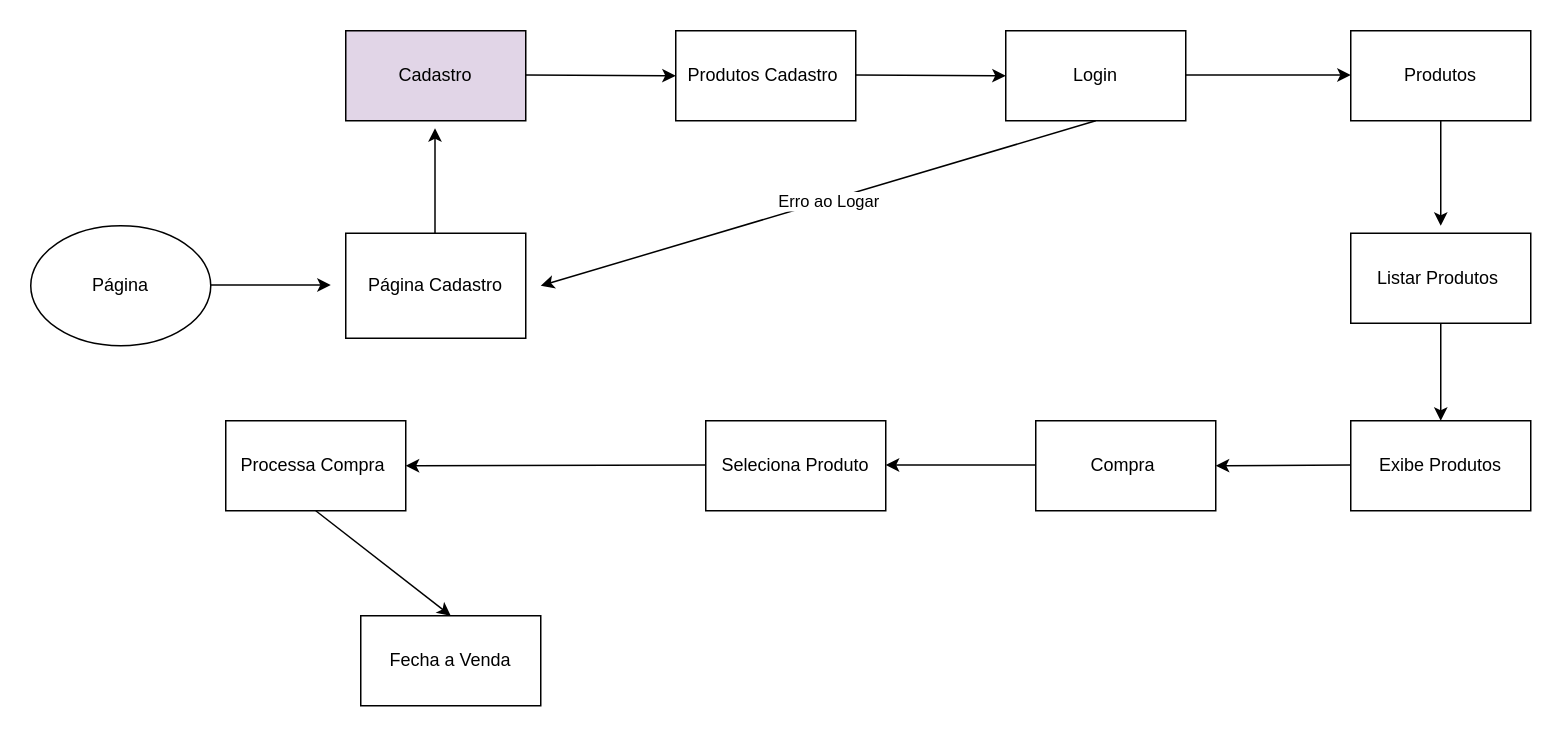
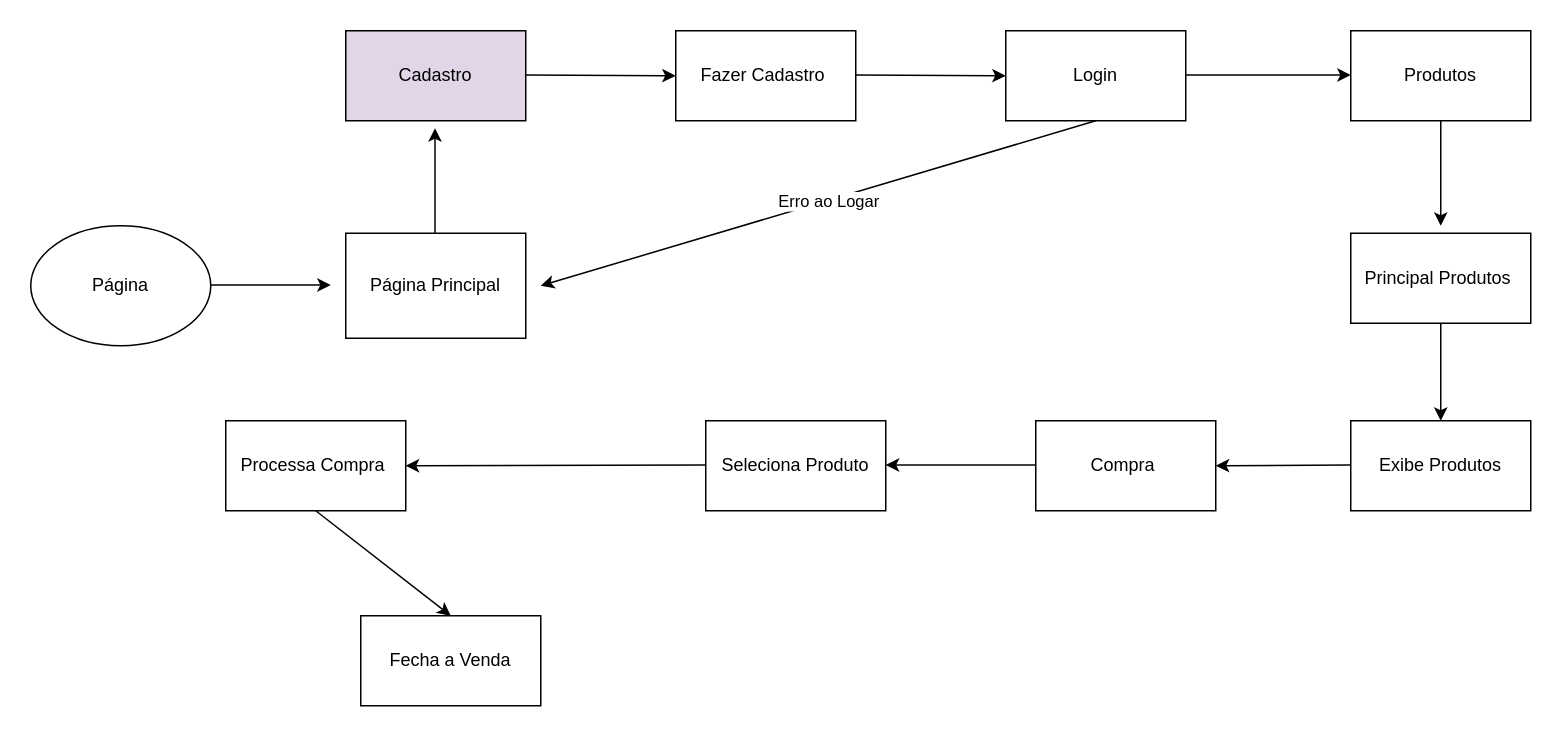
(766, 76) -> (766, 76)
(1441, 278) -> (1441, 278)
(436, 286) -> (436, 286)
